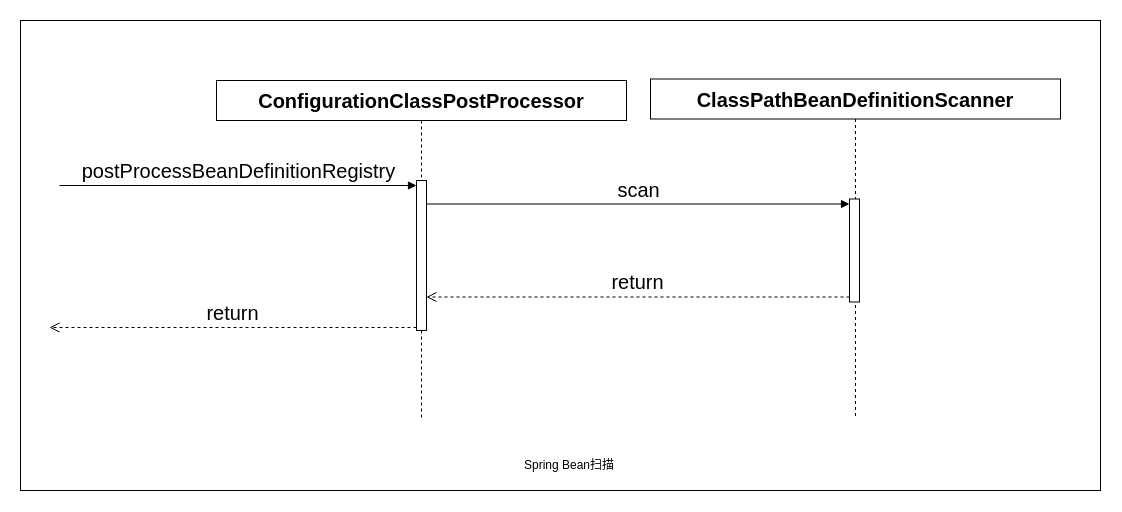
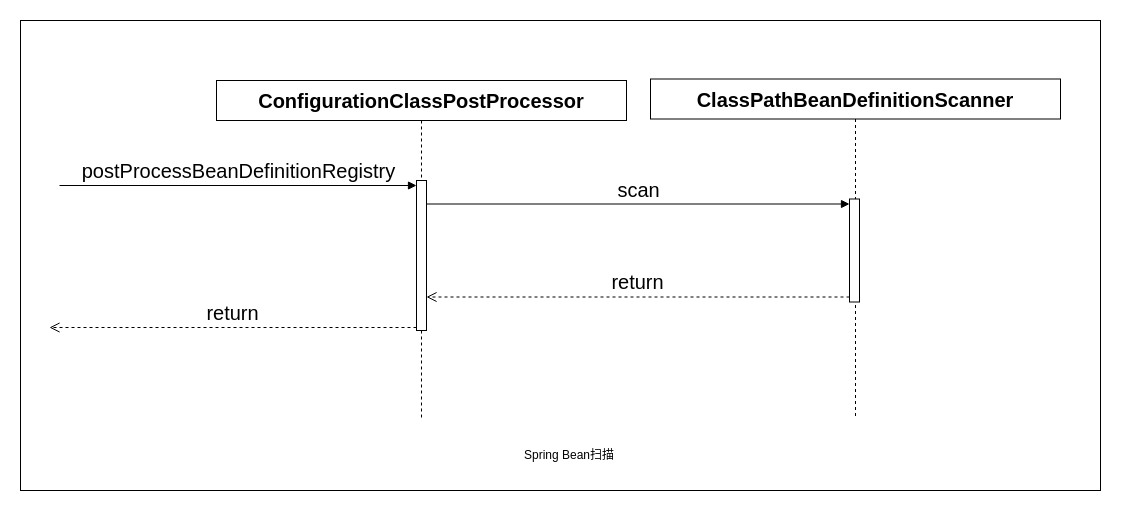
(570, 466) -> (570, 456)
